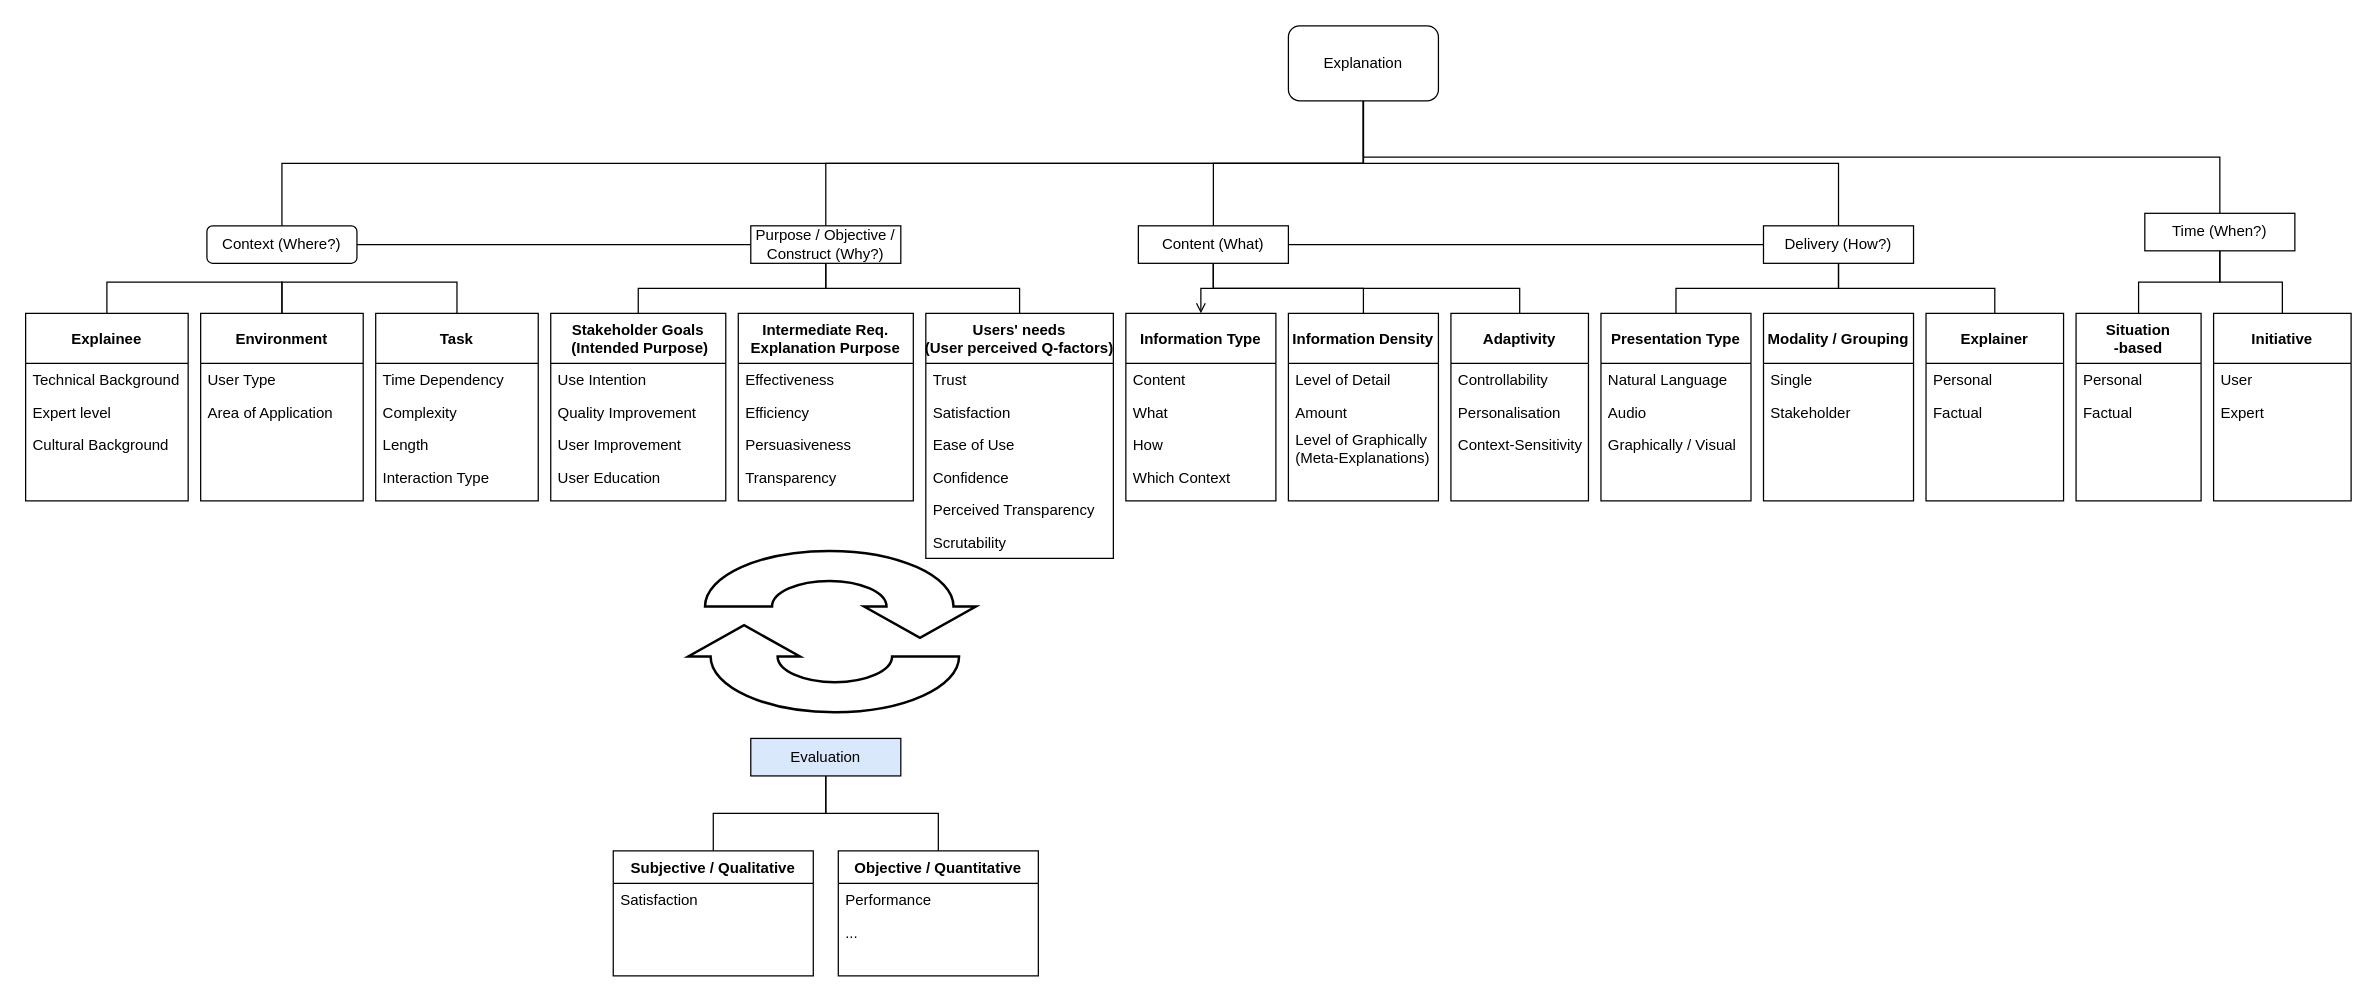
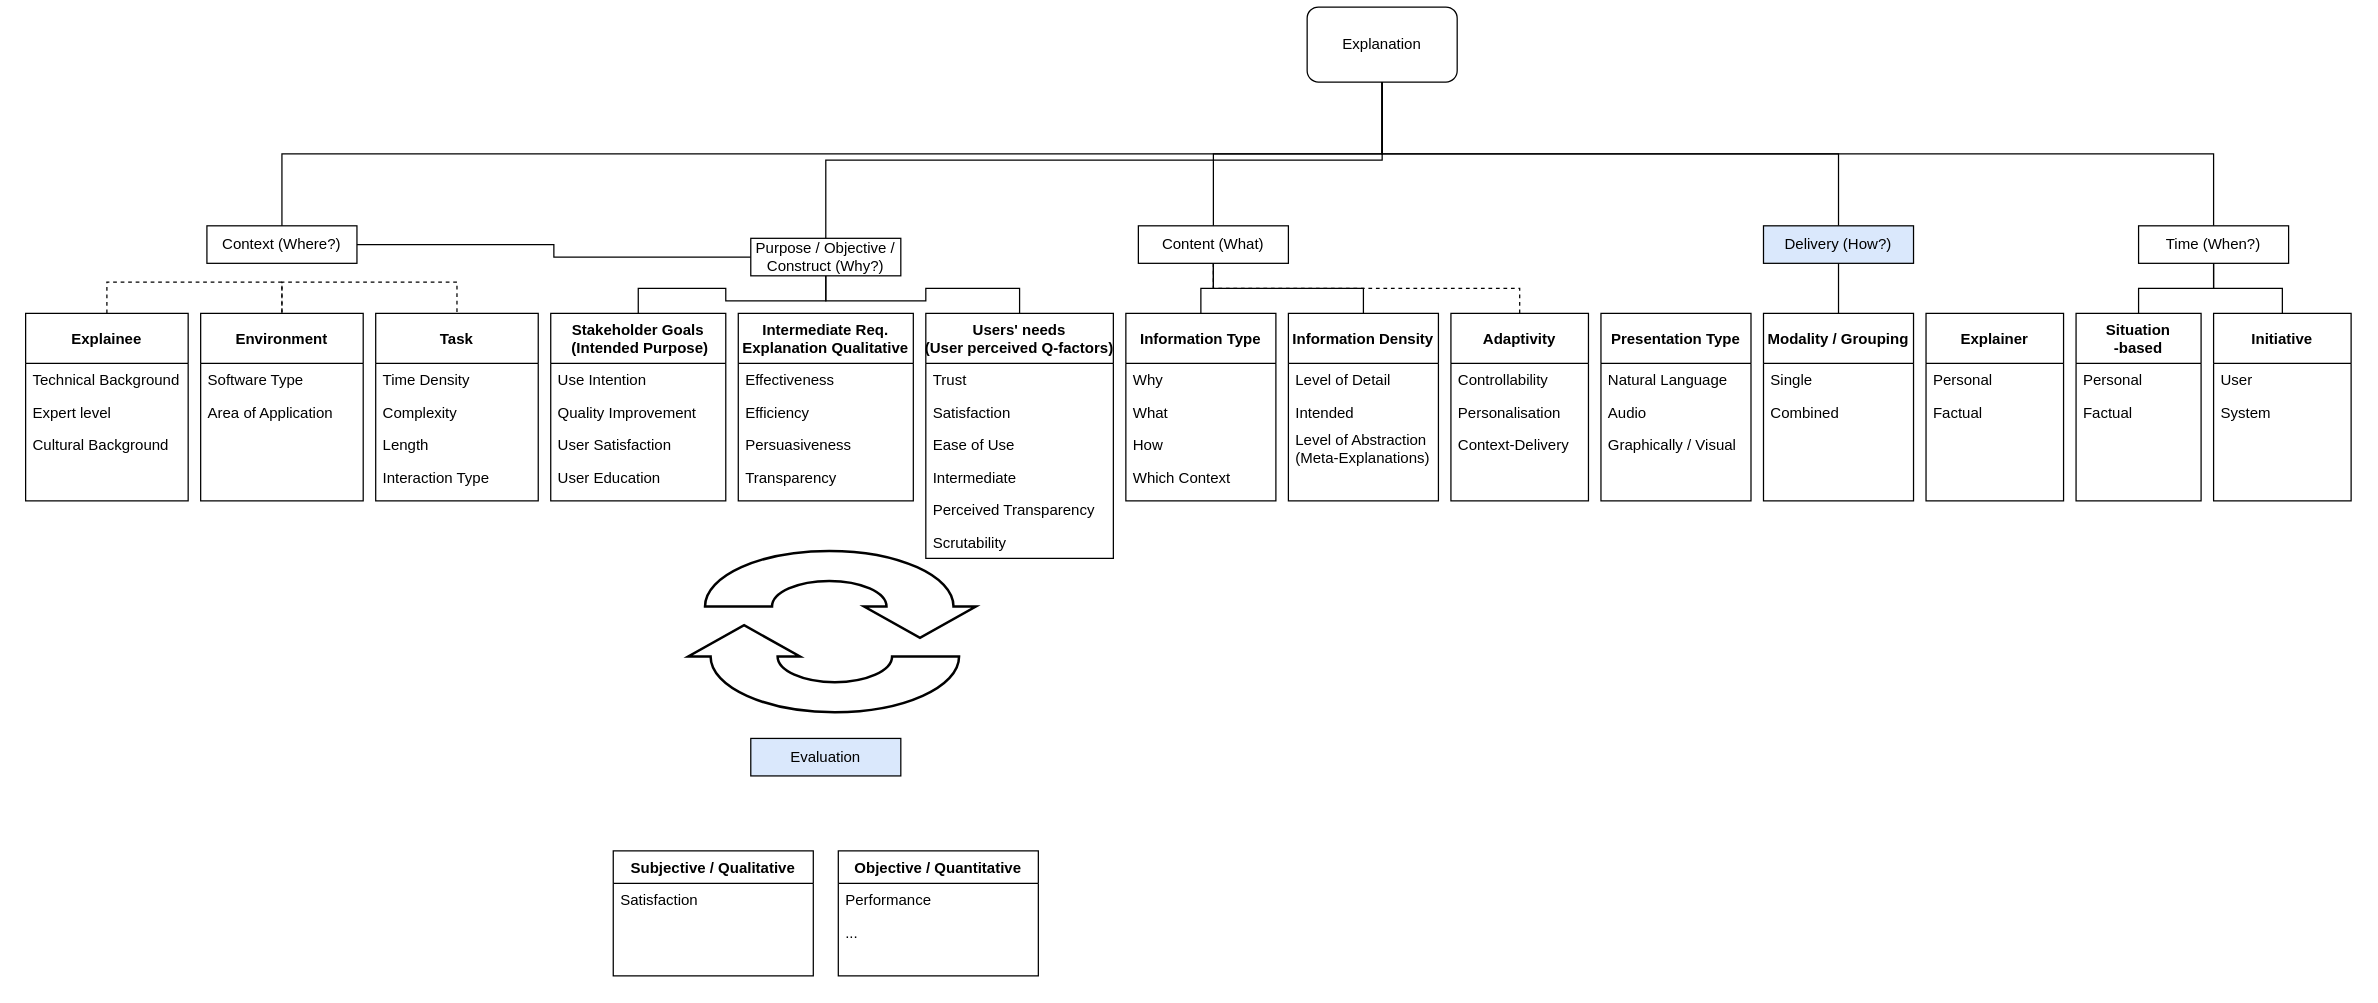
(1363, 63) -> (1382, 44)
(2219, 232) -> (2213, 244)
(282, 244) -> (282, 244)
(826, 244) -> (826, 257)
(1526, 244) -> (1838, 302)
(1838, 244) -> (1838, 244)
(178, 282) -> (178, 282)
(386, 282) -> (386, 282)
(1453, 288) -> (1453, 288)
(1743, 288) -> none
(1930, 288) -> none
(1201, 306) -> (1201, 307)
(825, 330) -> (825, 330)
(243, 380) -> (260, 380)
(442, 380) -> (427, 380)
(1162, 380) -> (1145, 380)
(1320, 413) -> (1329, 413)
(1814, 413) -> (1802, 413)
(2245, 413) -> (2245, 413)
(1367, 440) -> (1371, 440)
(623, 445) -> (623, 445)
(1531, 445) -> (1521, 445)
(973, 478) -> (981, 478)
(748, 813) -> none
(901, 813) -> none
